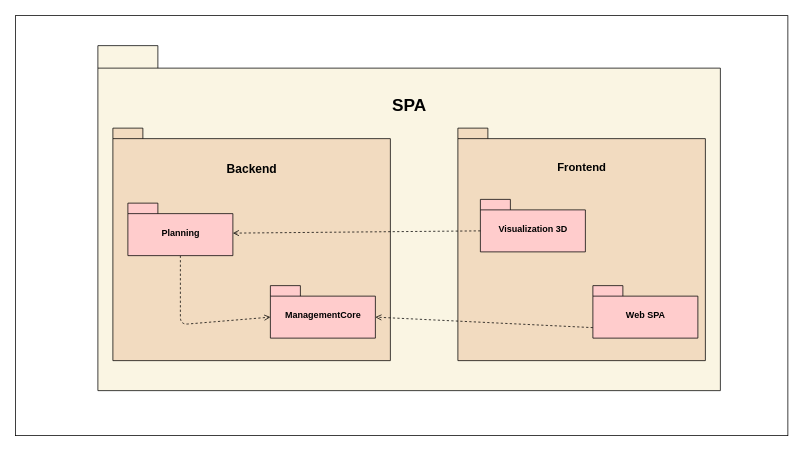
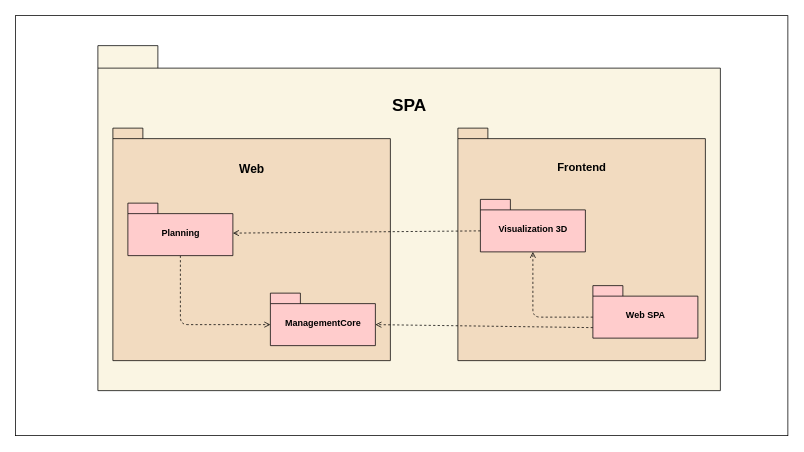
(252, 248) -> (252, 248)
(323, 312) -> (323, 319)
none -> (534, 313)
